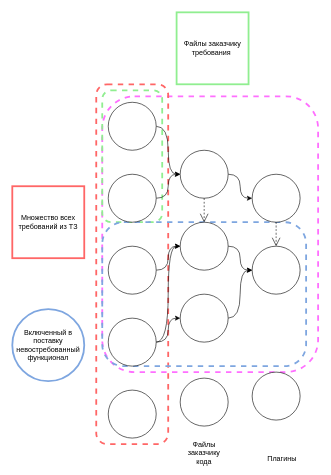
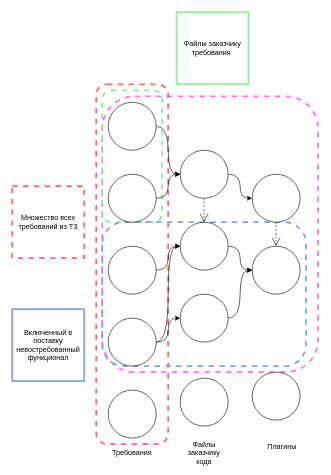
(48, 222) -> (48, 222)
(48, 345) -> (48, 345)
none -> (132, 453)
(282, 459) -> (282, 447)
